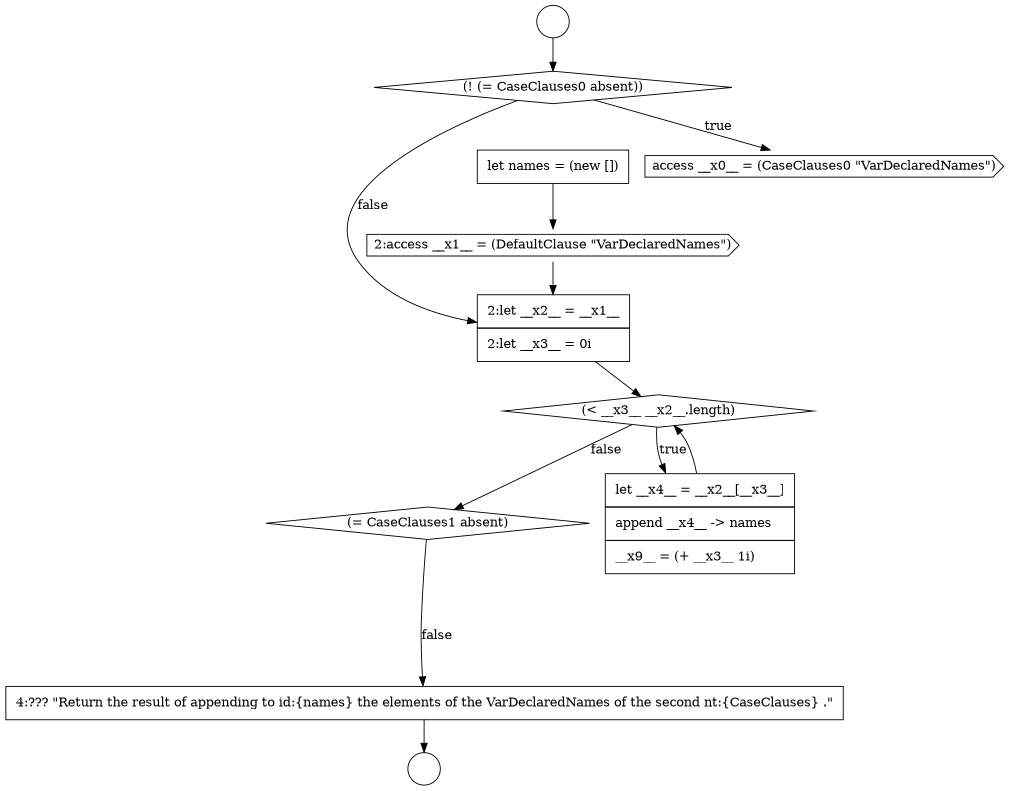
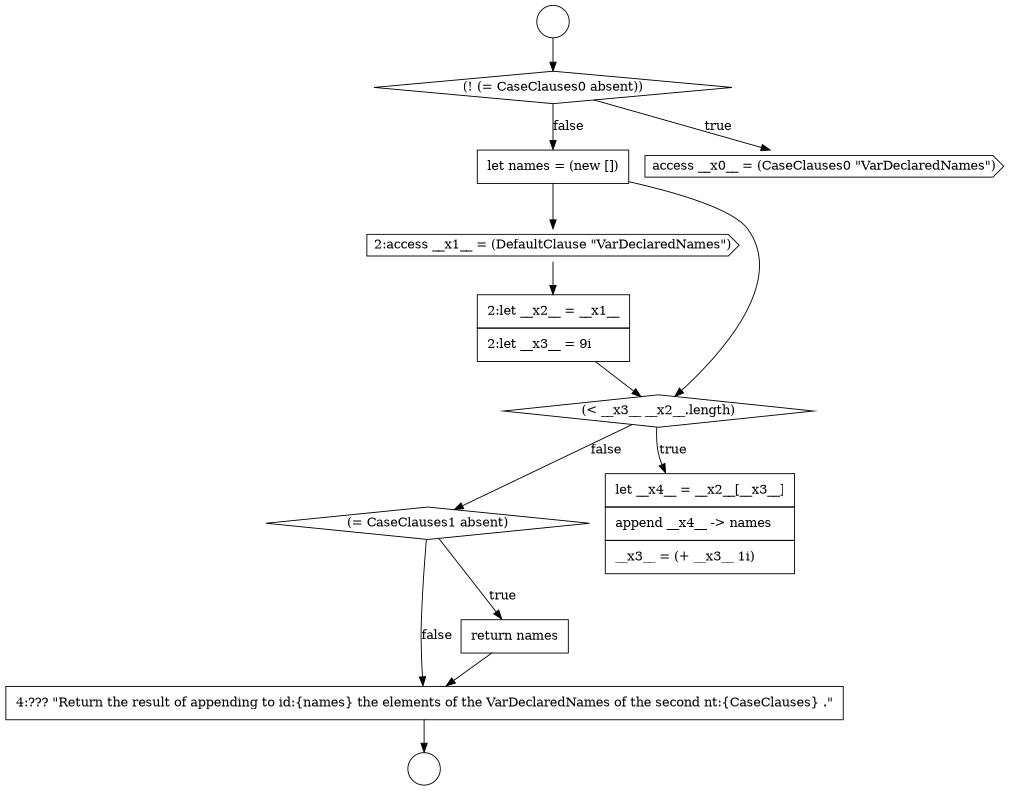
(357, 201) -> (553, 122)
(539, 344) -> (539, 344)
(691, 452) -> (758, 257)
(685, 557) -> (685, 557)
none -> (514, 636)
